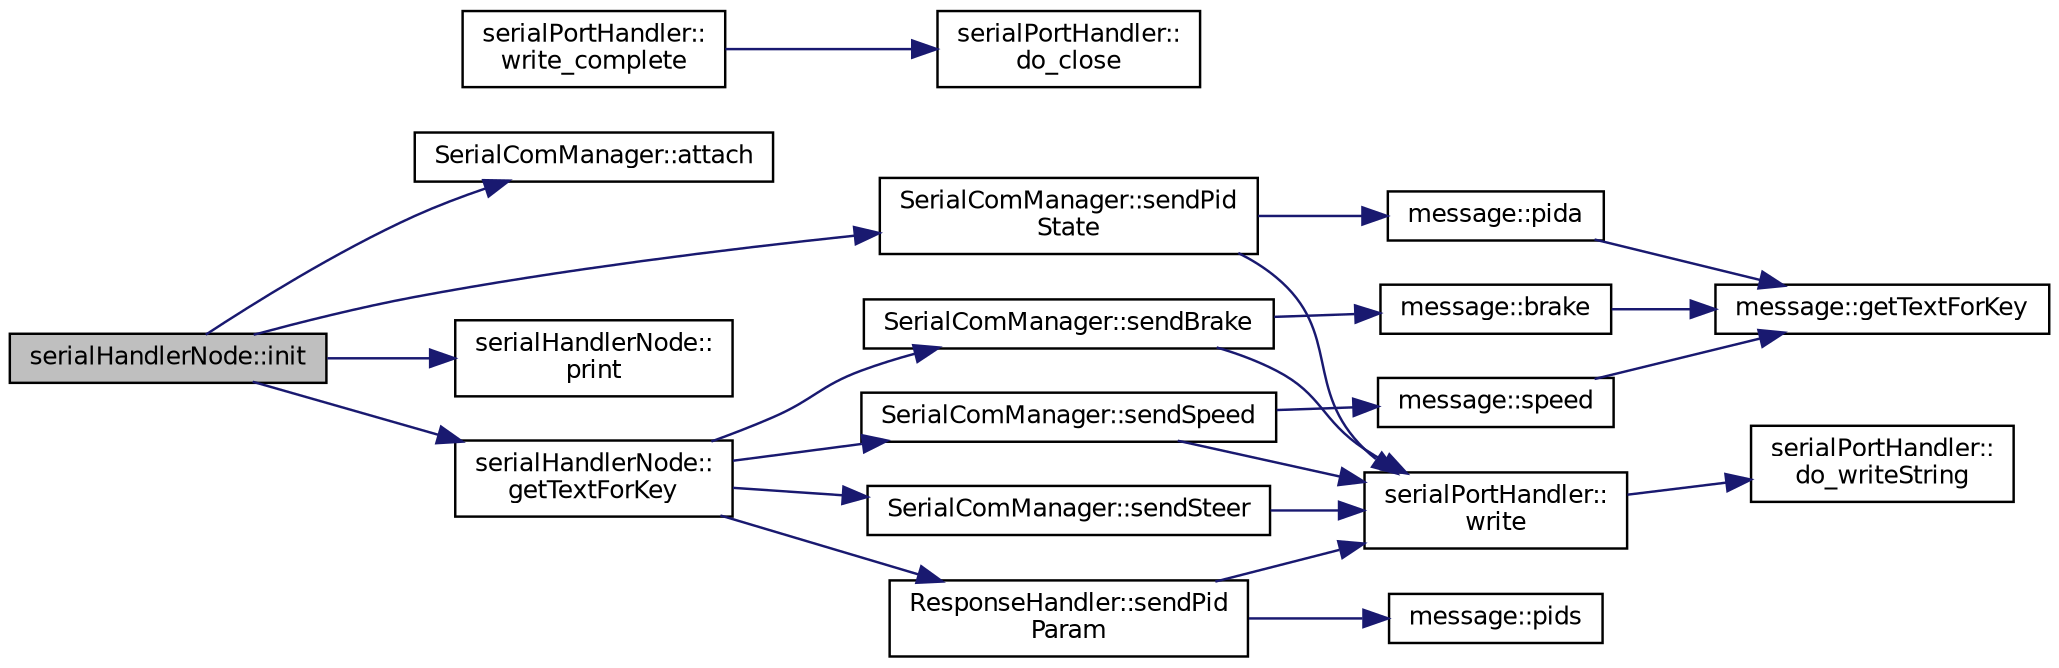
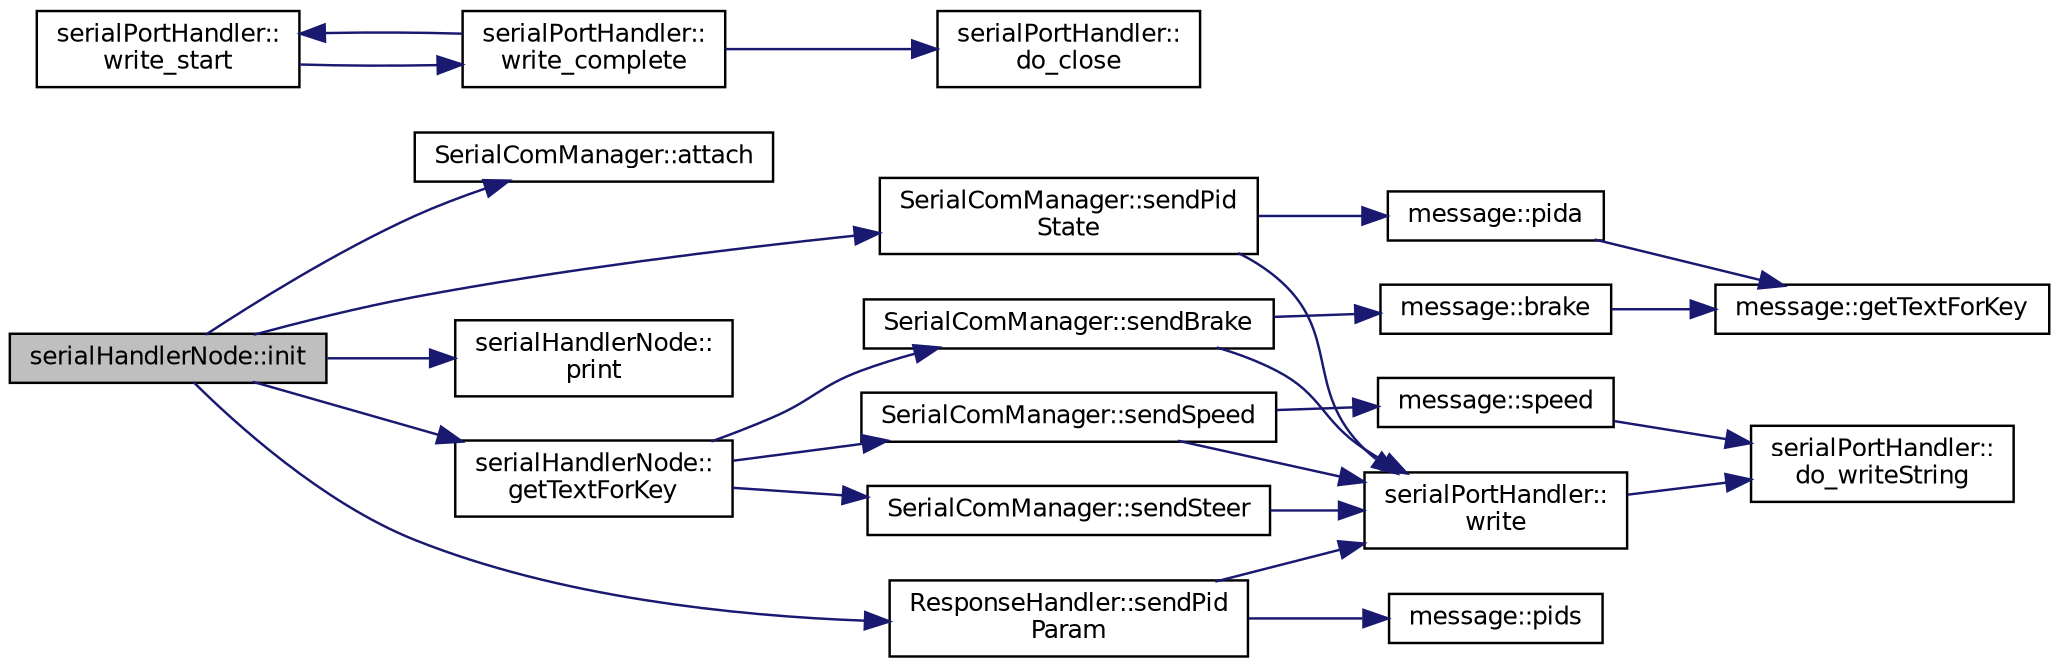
none -> (168, 49)
(1678, 359) -> (1670, 430)
(819, 545) -> (503, 569)
